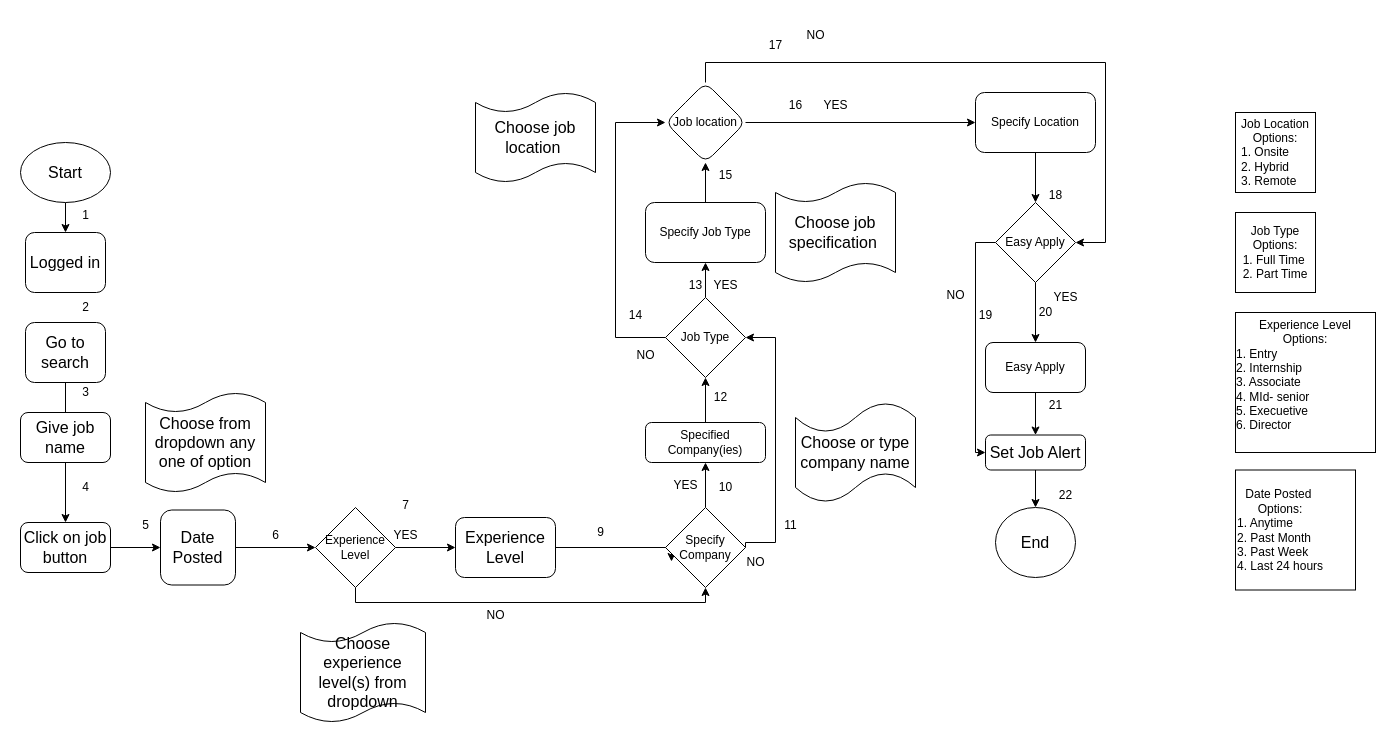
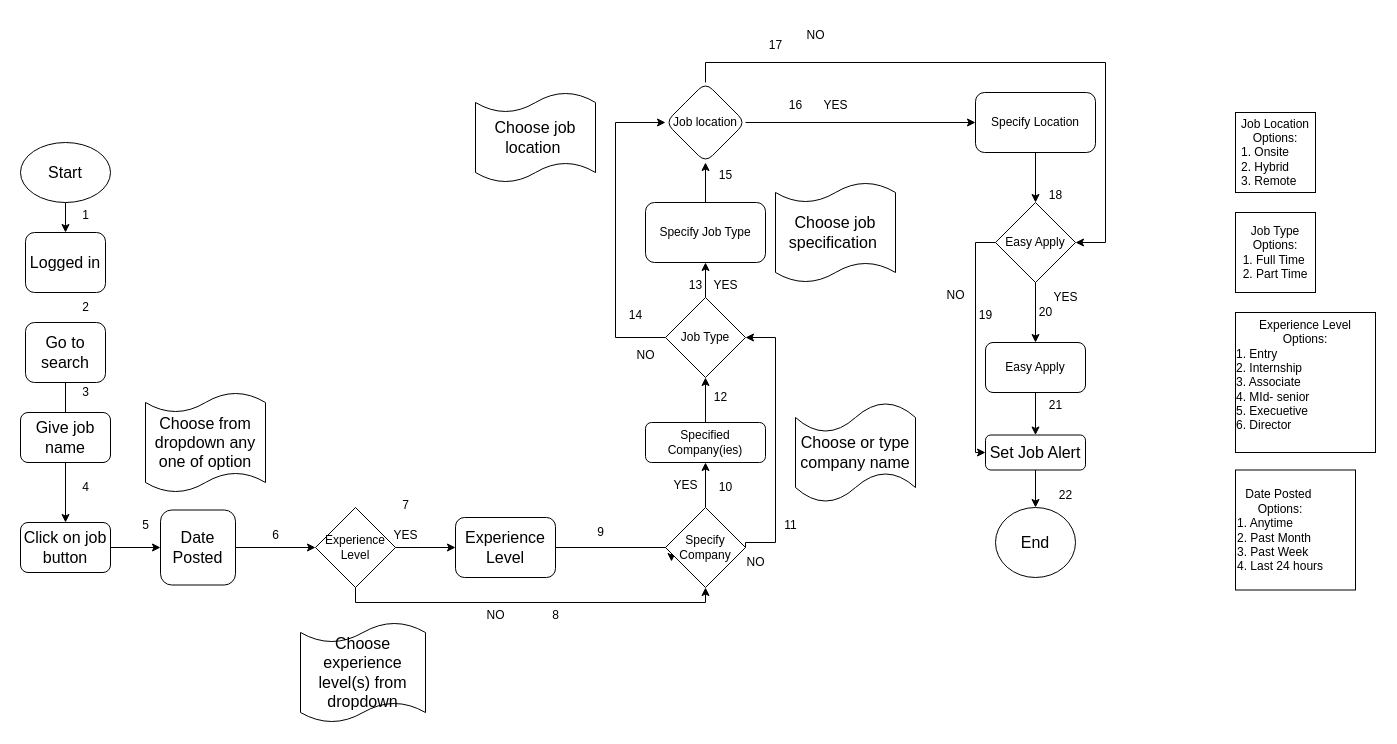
none -> (556, 616)
